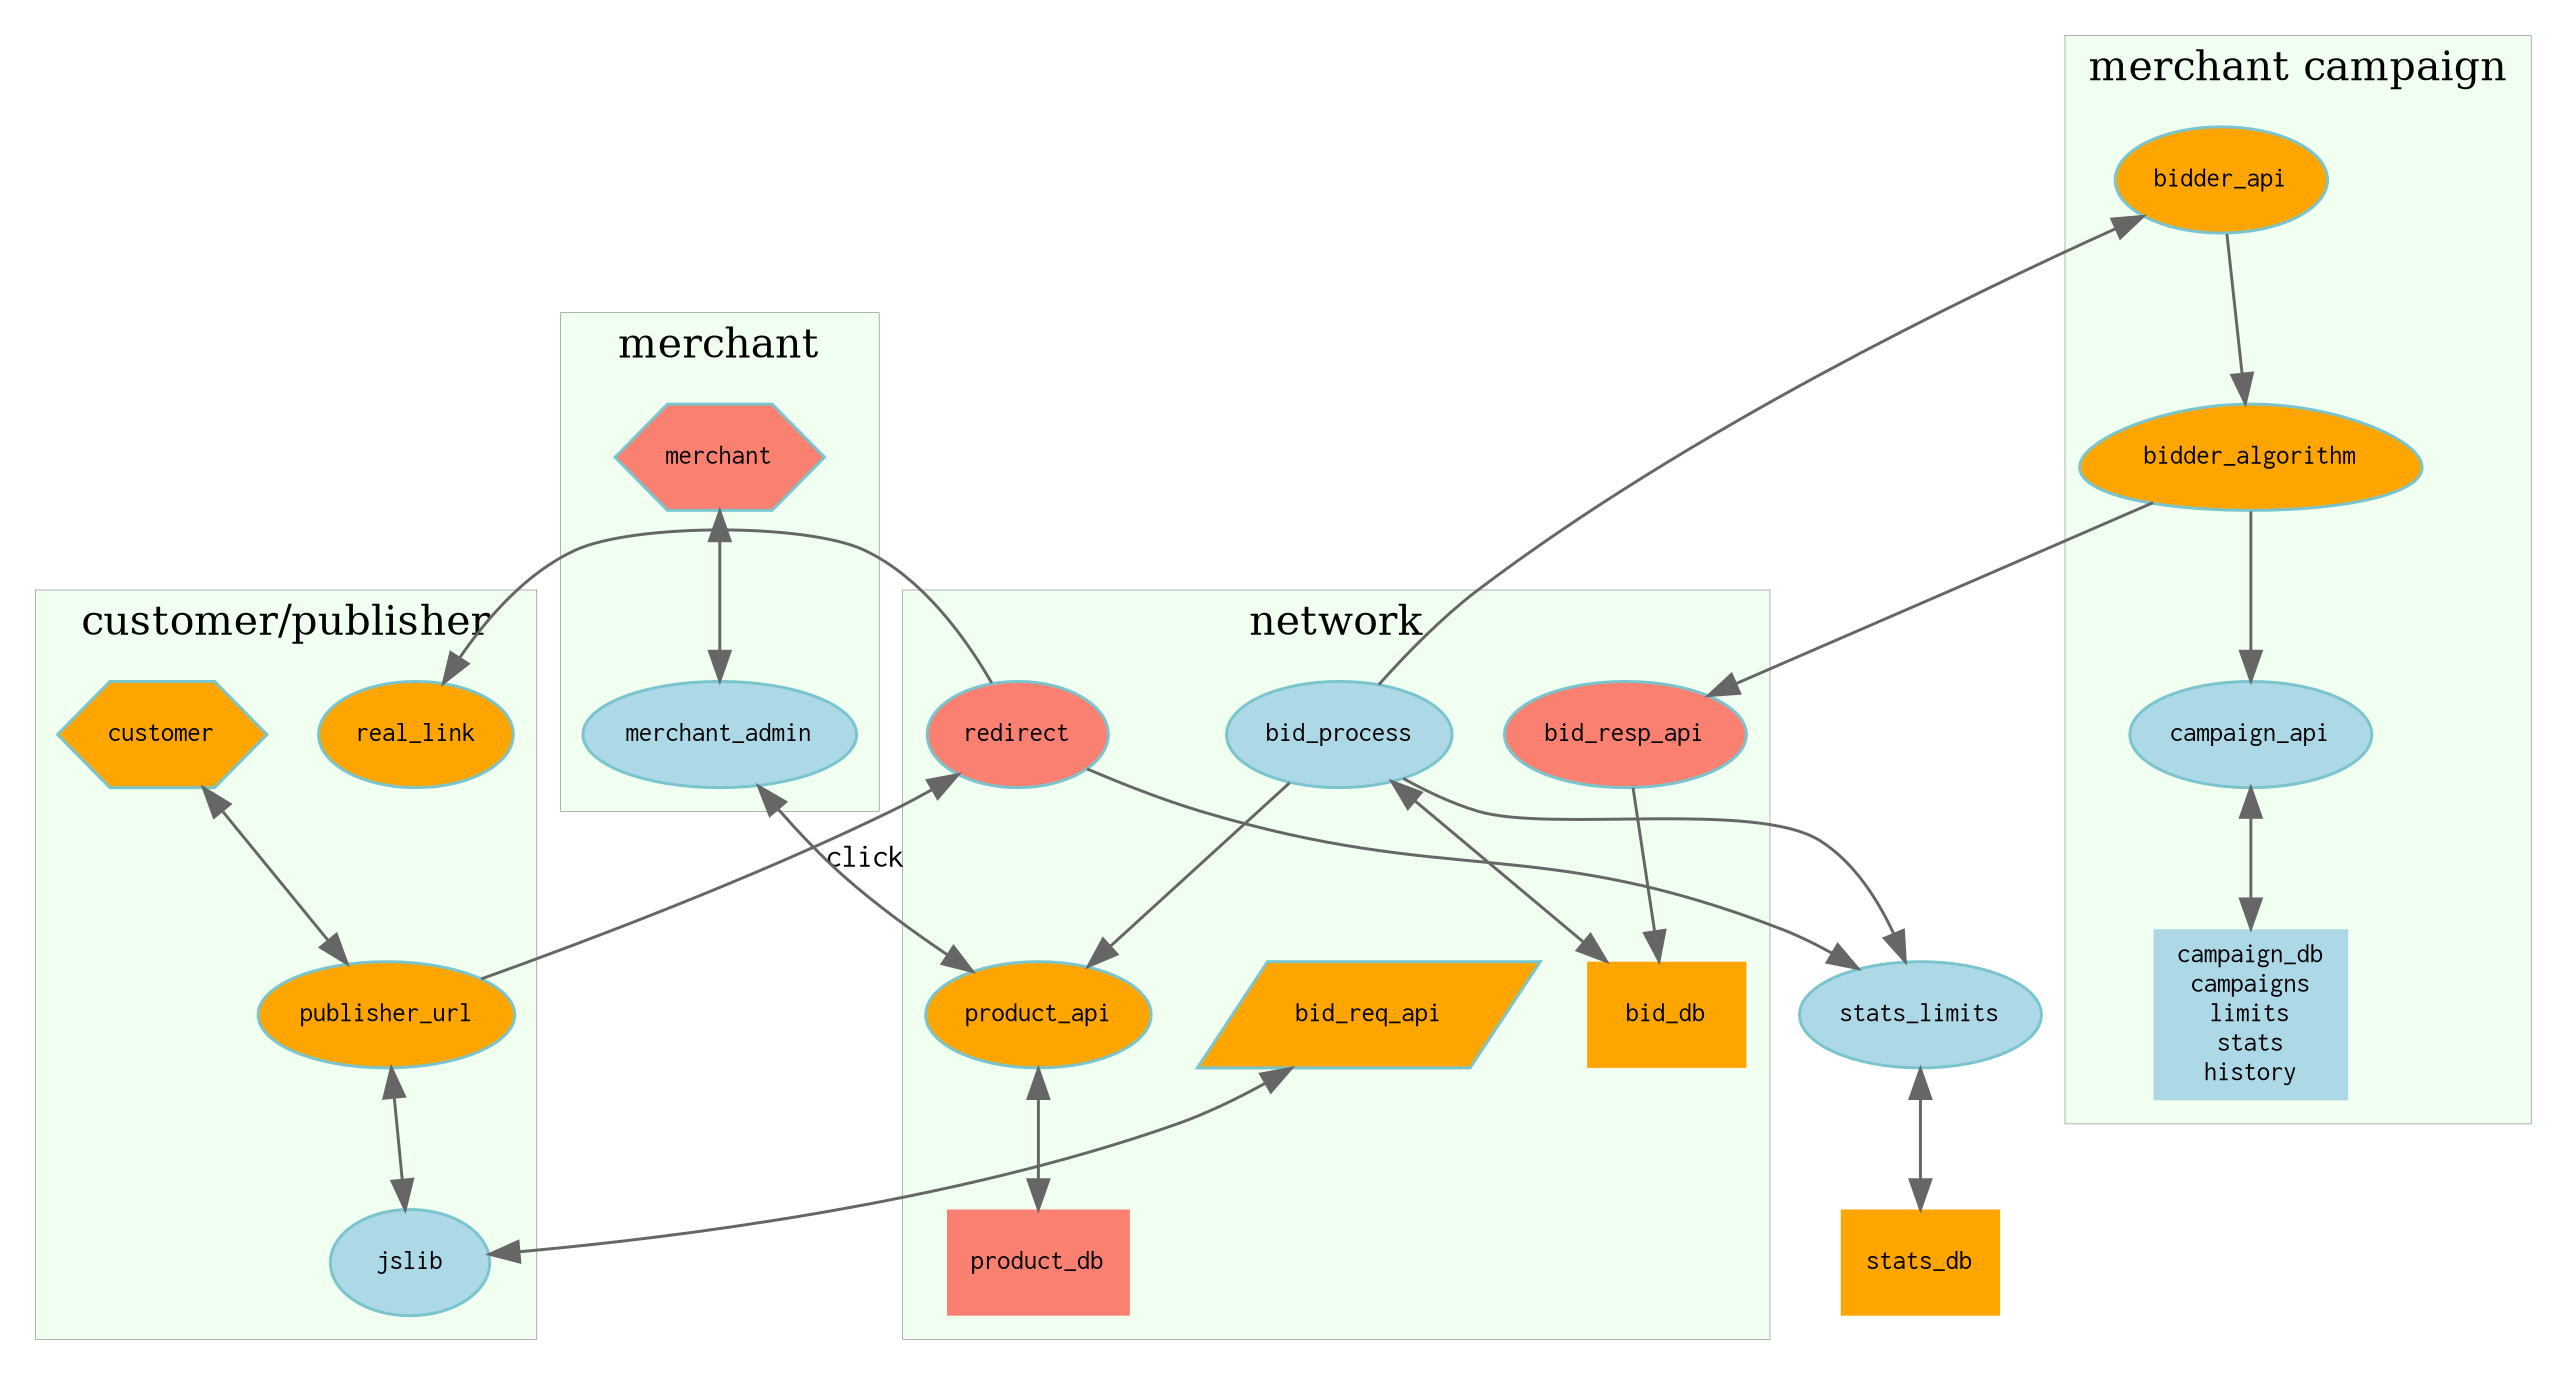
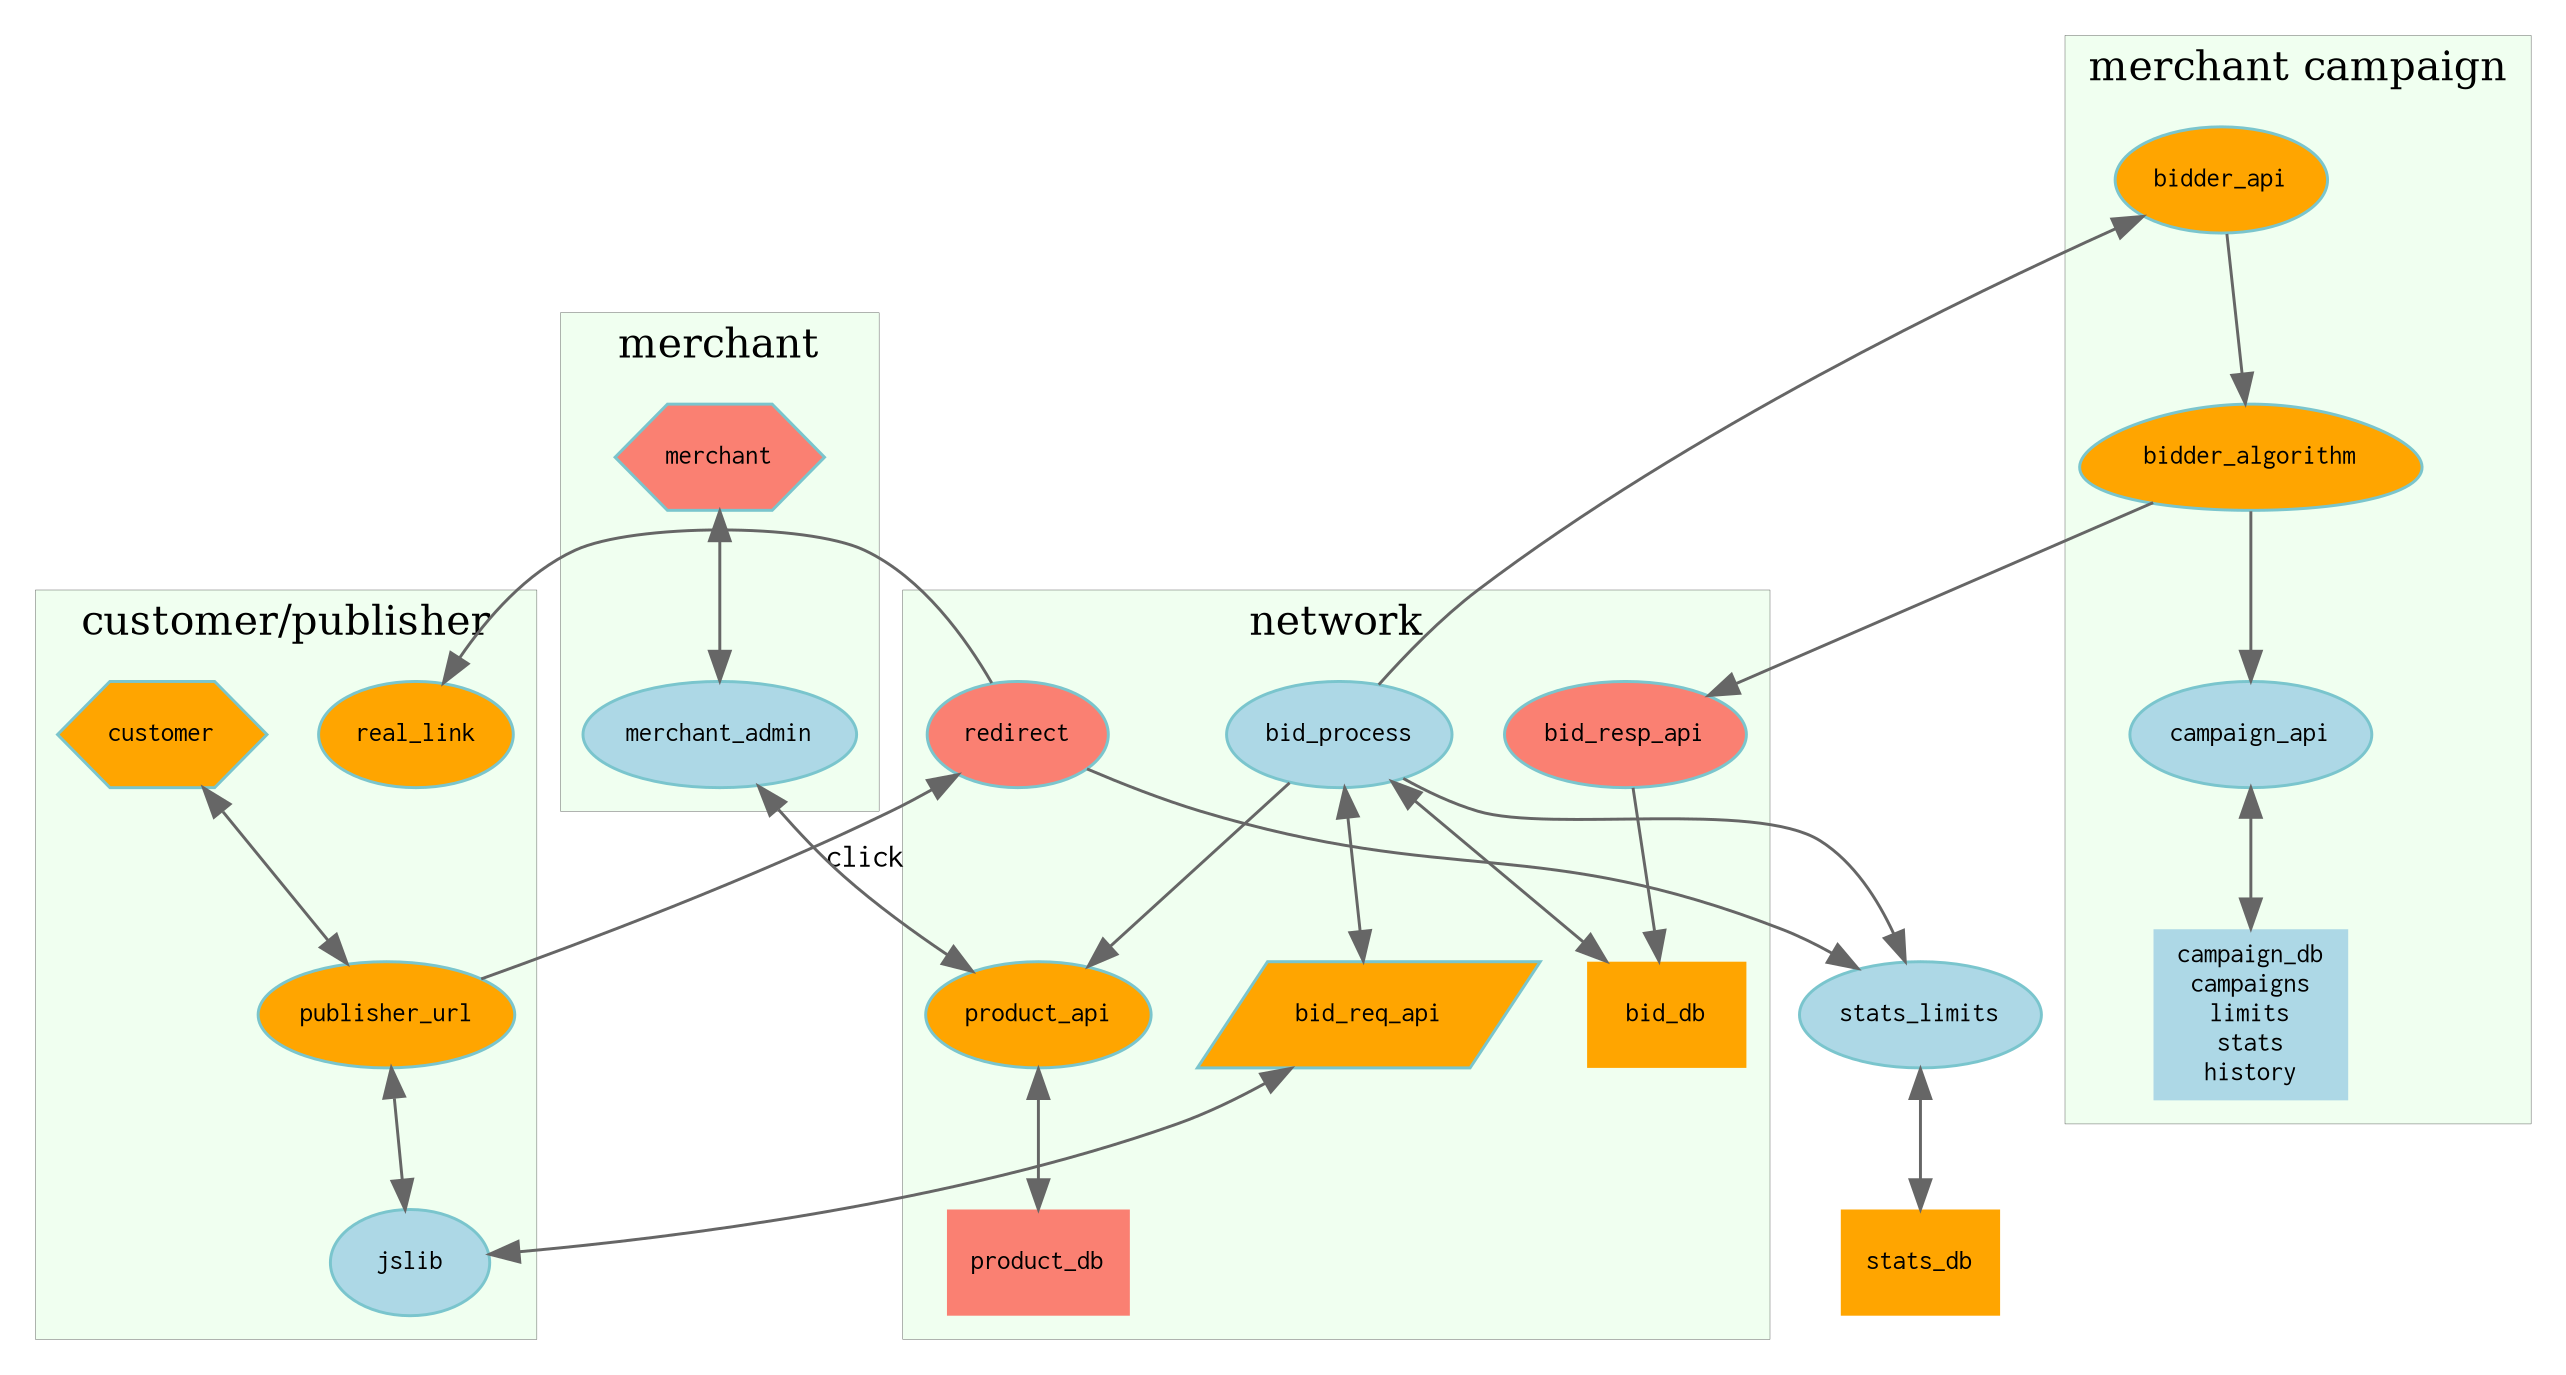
none -> (1354, 875)
